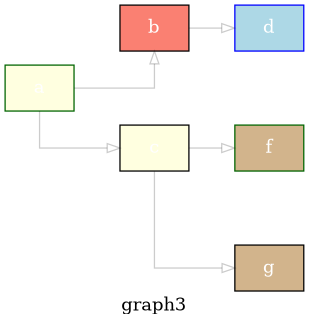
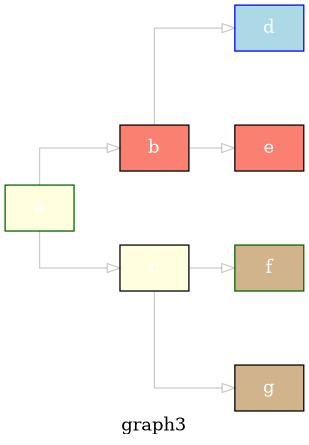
none -> (269, 148)
